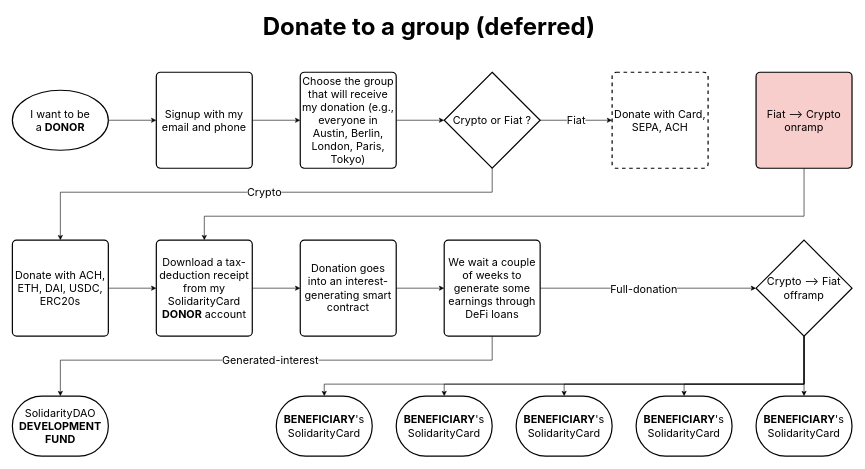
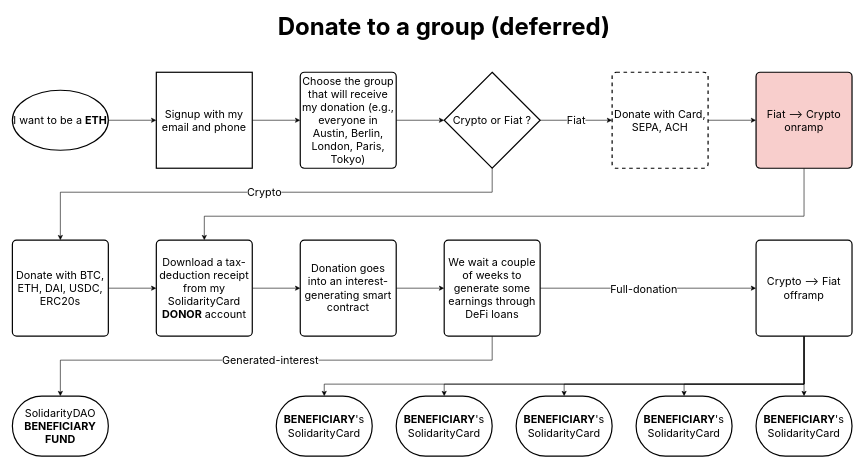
(429, 27) -> (444, 27)
(60, 120) -> (60, 120)
(204, 120) -> (204, 120)
none -> (750, 120)
(60, 288) -> (60, 288)
(804, 288) -> (804, 288)
(60, 426) -> (60, 426)
